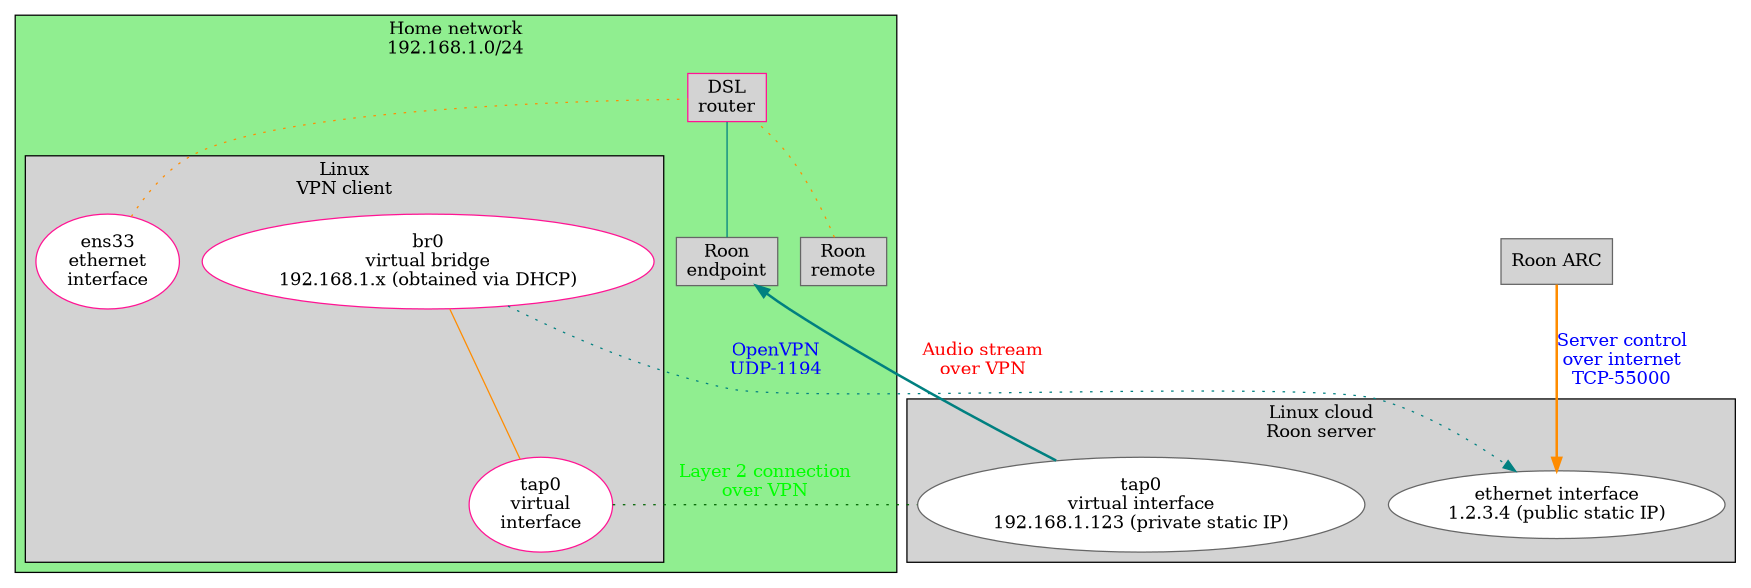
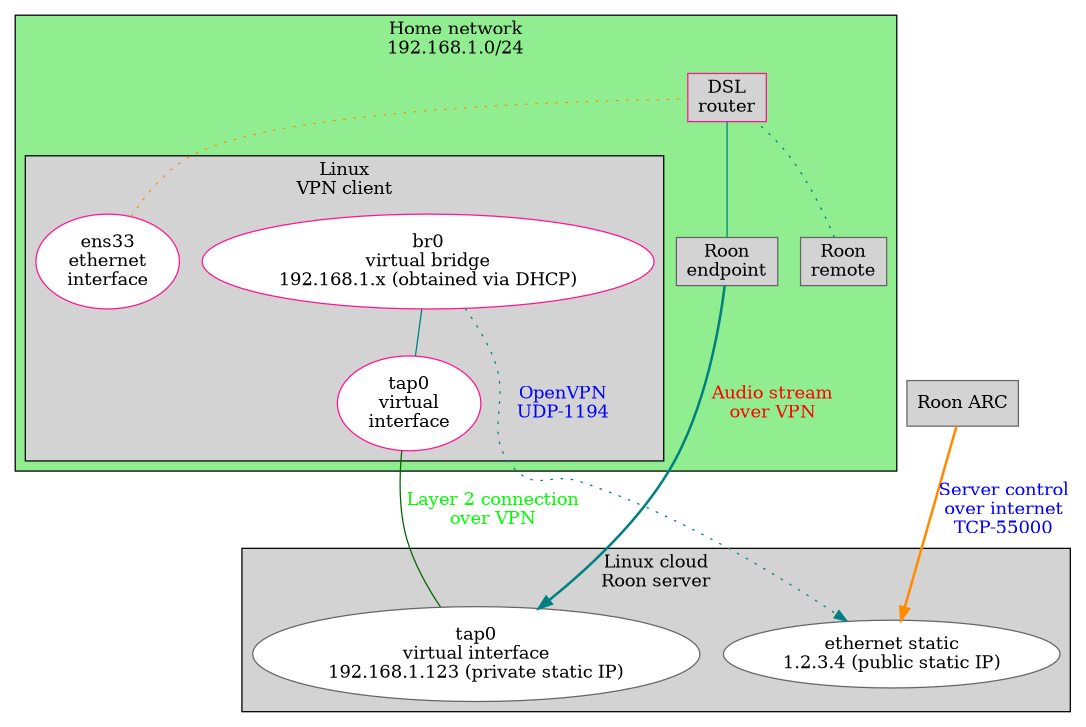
(802, 175) -> (802, 175)
(909, 381) -> (673, 463)
(485, 384) -> (419, 333)
(765, 505) -> (405, 533)
(1557, 505) -> (892, 654)
